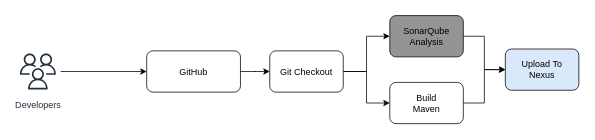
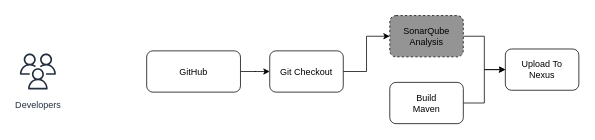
(426, 36) -> (426, 36)
(542, 69) -> (542, 69)
(101, 71) -> none
(366, 89) -> none
